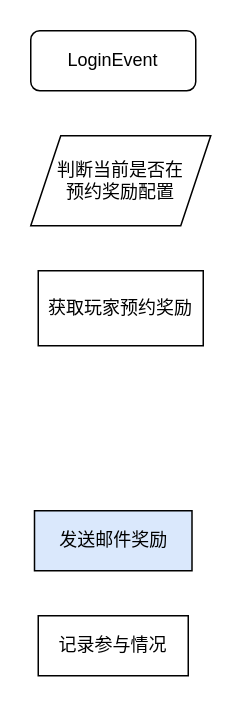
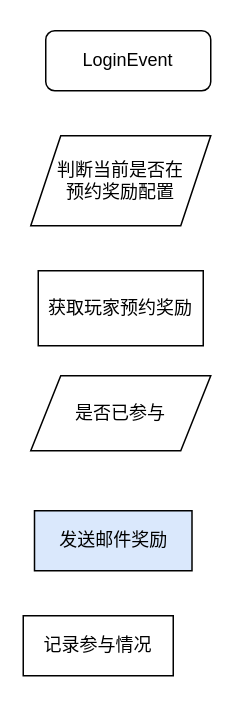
(113, 61) -> (128, 61)
none -> (121, 413)
(113, 646) -> (98, 646)
